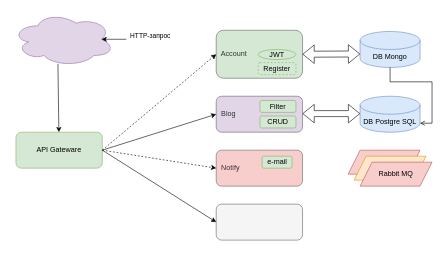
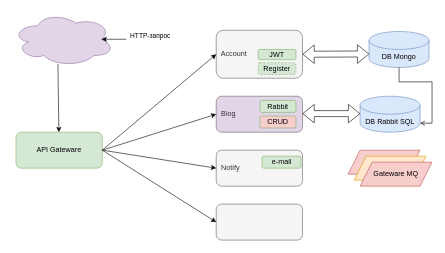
(390, 50) -> (399, 50)
(232, 54) -> (232, 54)
(277, 55) -> (277, 55)
(160, 102) -> (160, 102)
(278, 107) -> (278, 107)
(278, 122) -> (278, 122)
(390, 122) -> (390, 122)
(160, 159) -> (160, 159)
(277, 162) -> (282, 162)
(260, 168) -> (260, 168)
(396, 174) -> (396, 174)
